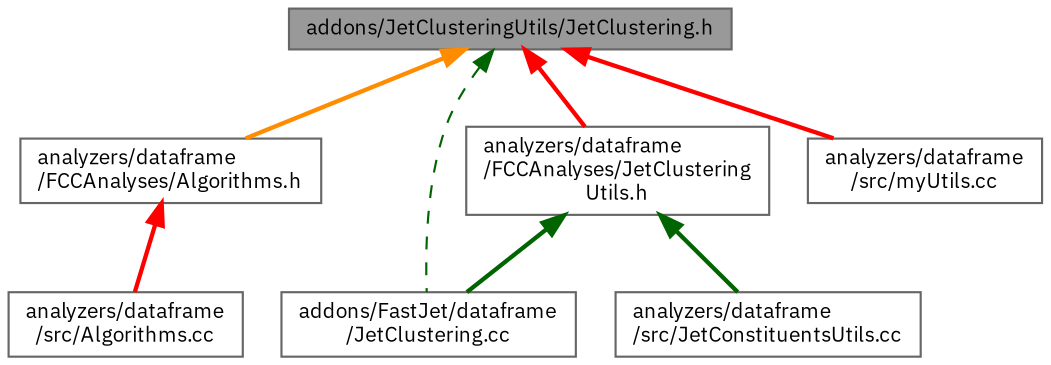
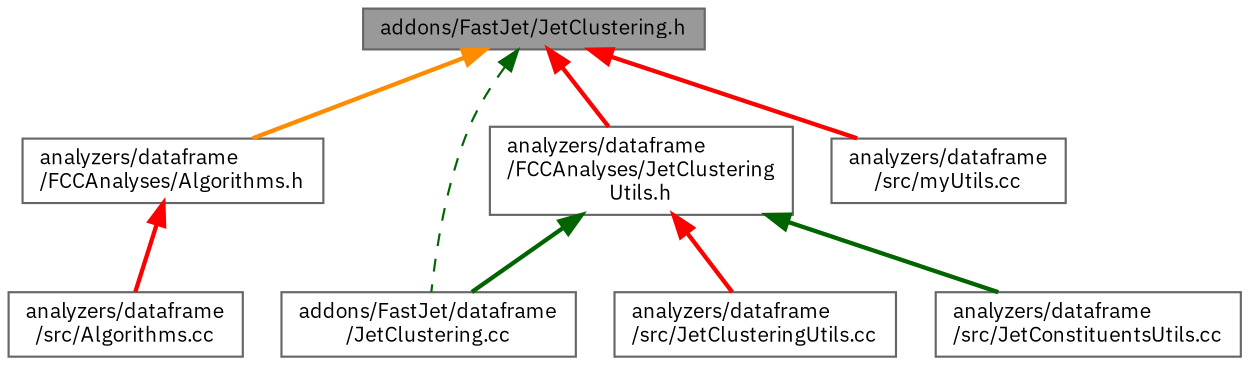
(510, 29) -> (534, 29)
none -> (755, 324)
